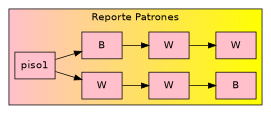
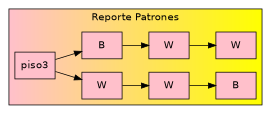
(35, 66) -> (35, 66)
